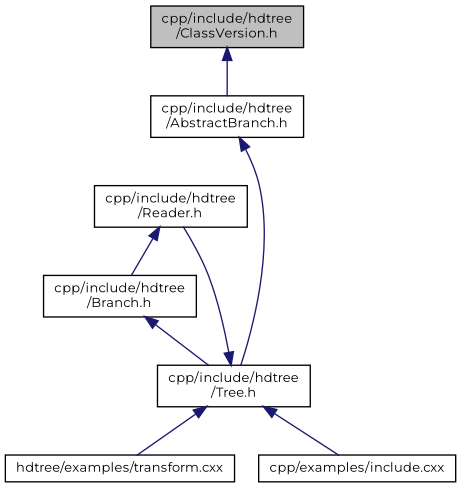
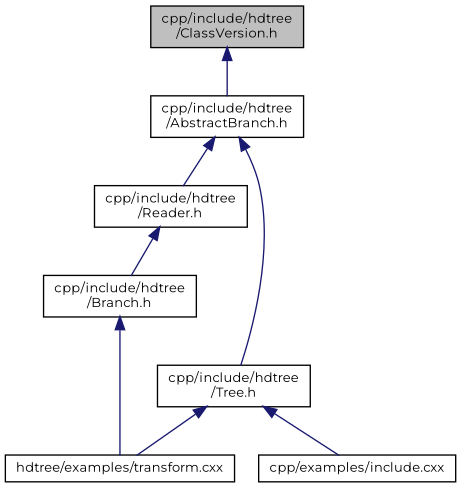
(213, 287) -> (195, 167)
(182, 345) -> (120, 393)
